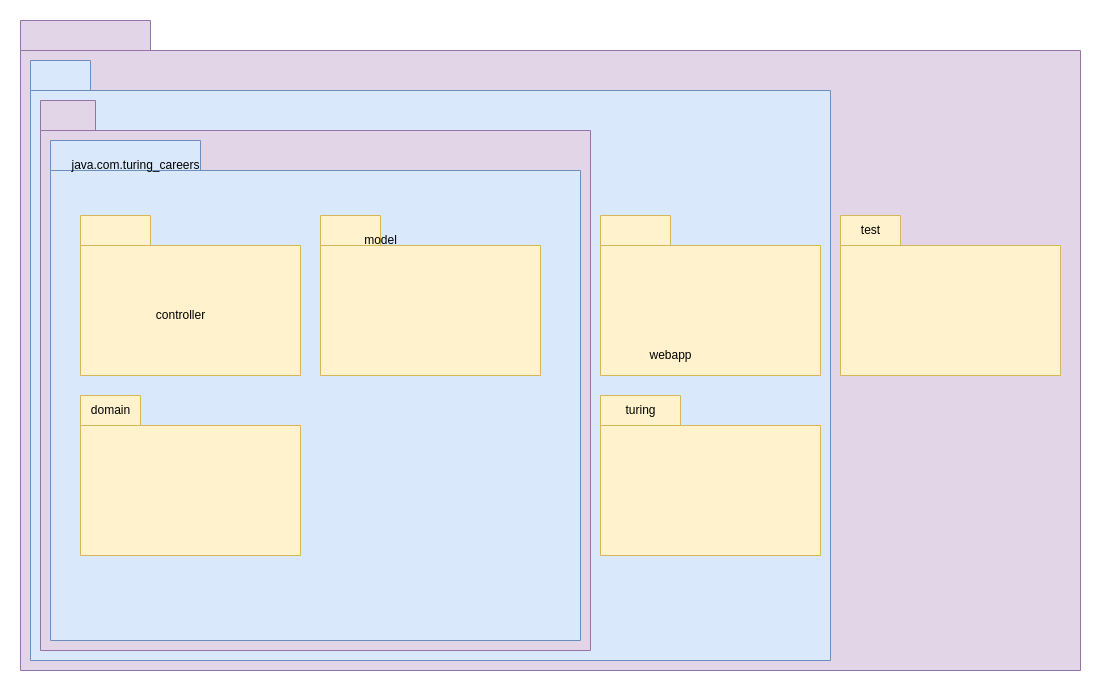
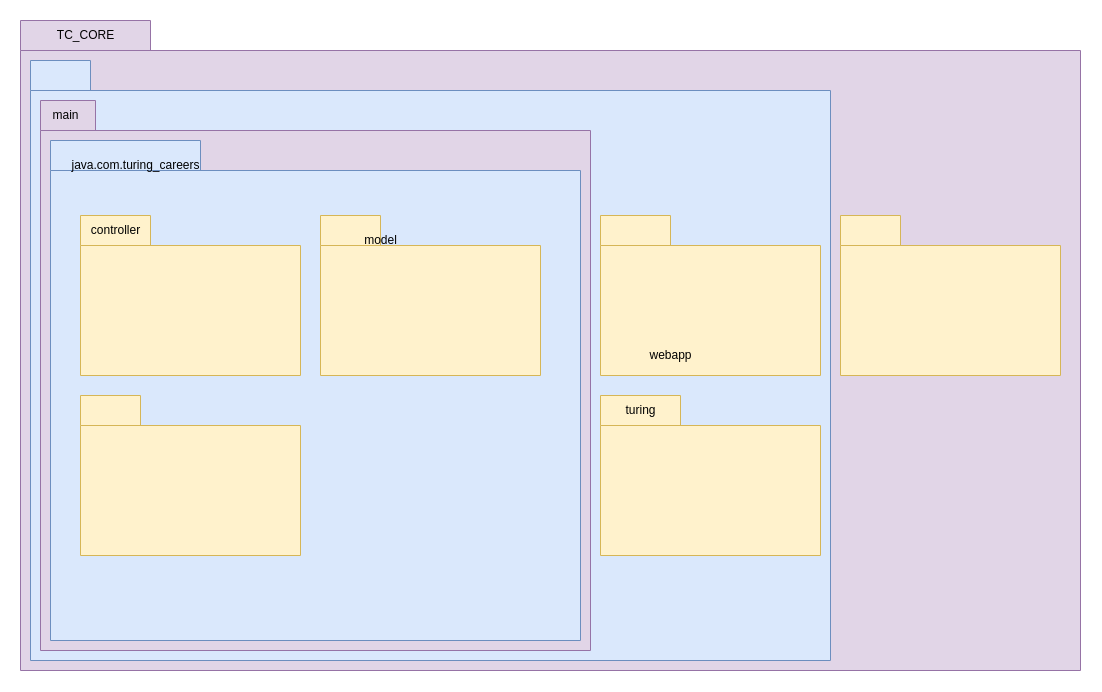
none -> (86, 36)
none -> (66, 116)
(871, 231) -> none
(181, 316) -> (116, 231)
(111, 411) -> none
